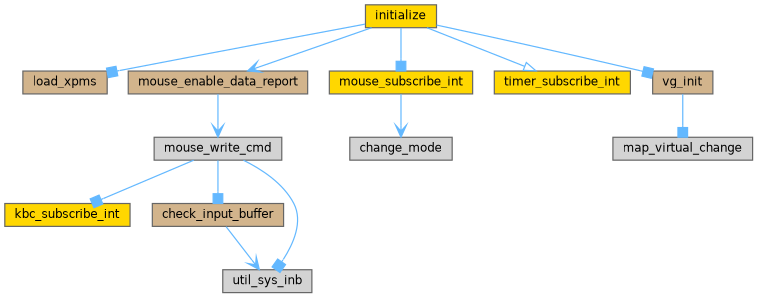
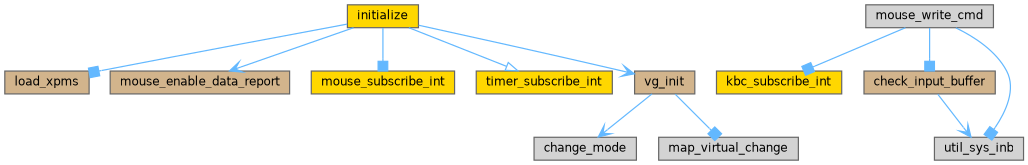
(539, 47) -> (521, 48)
(218, 110) -> none
(401, 110) -> (630, 112)
